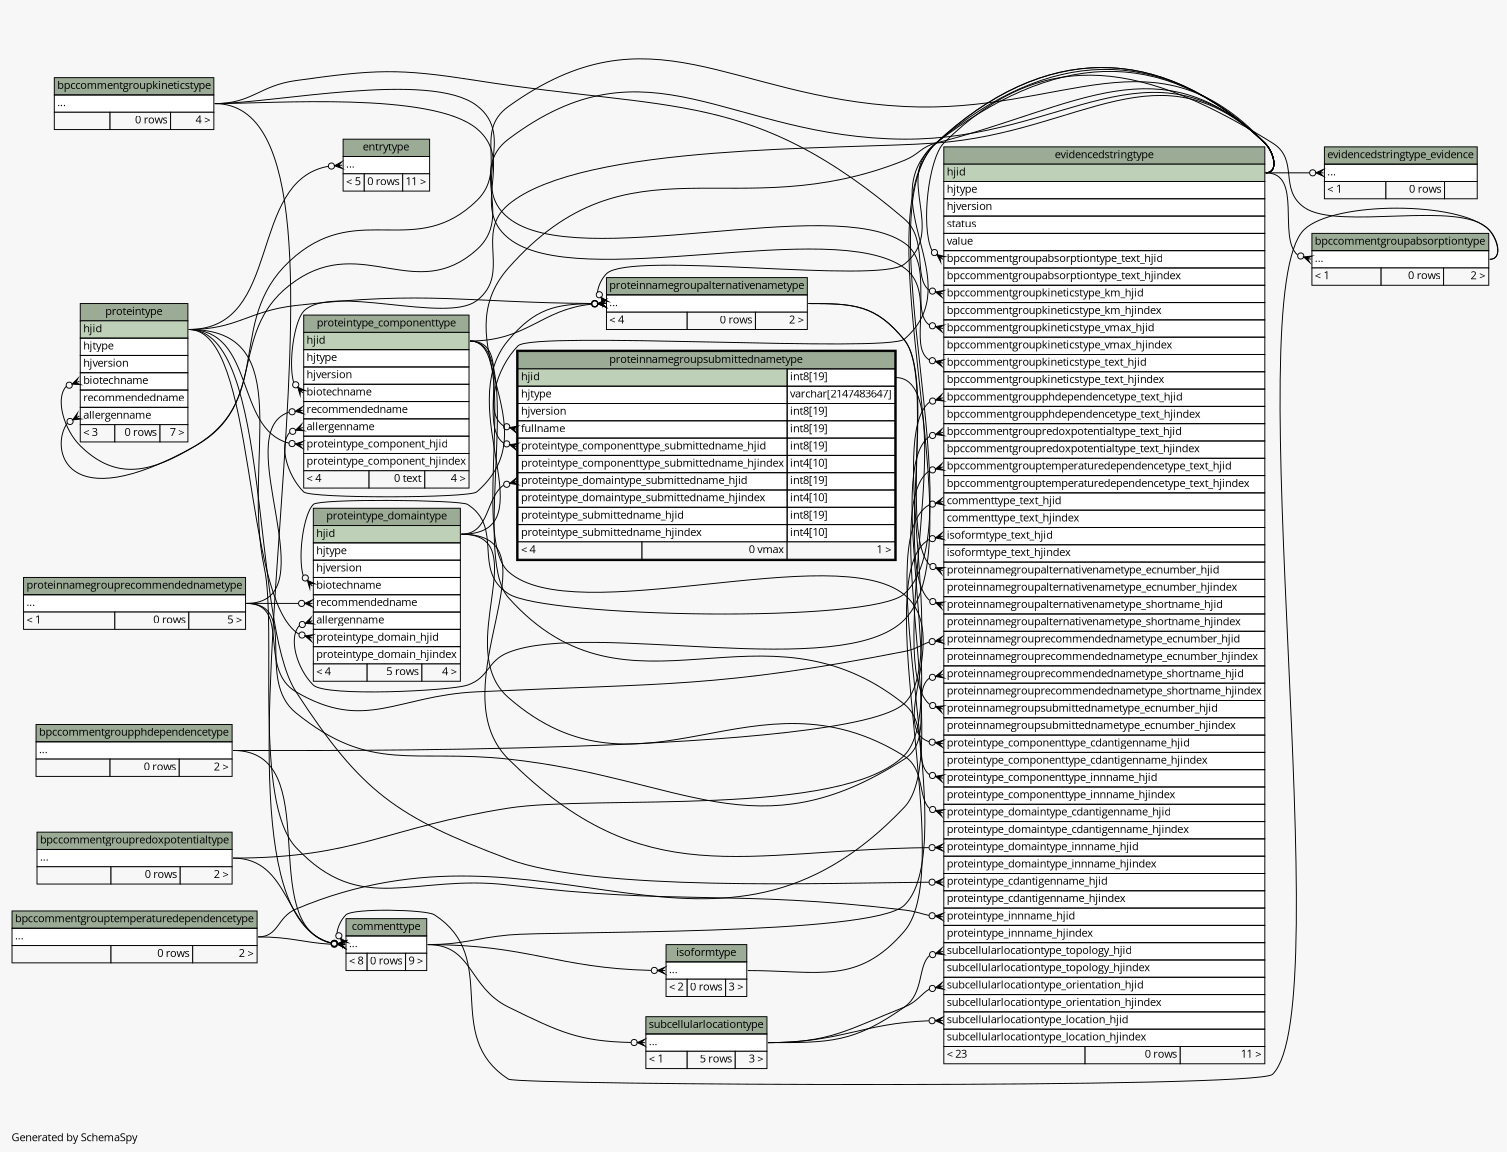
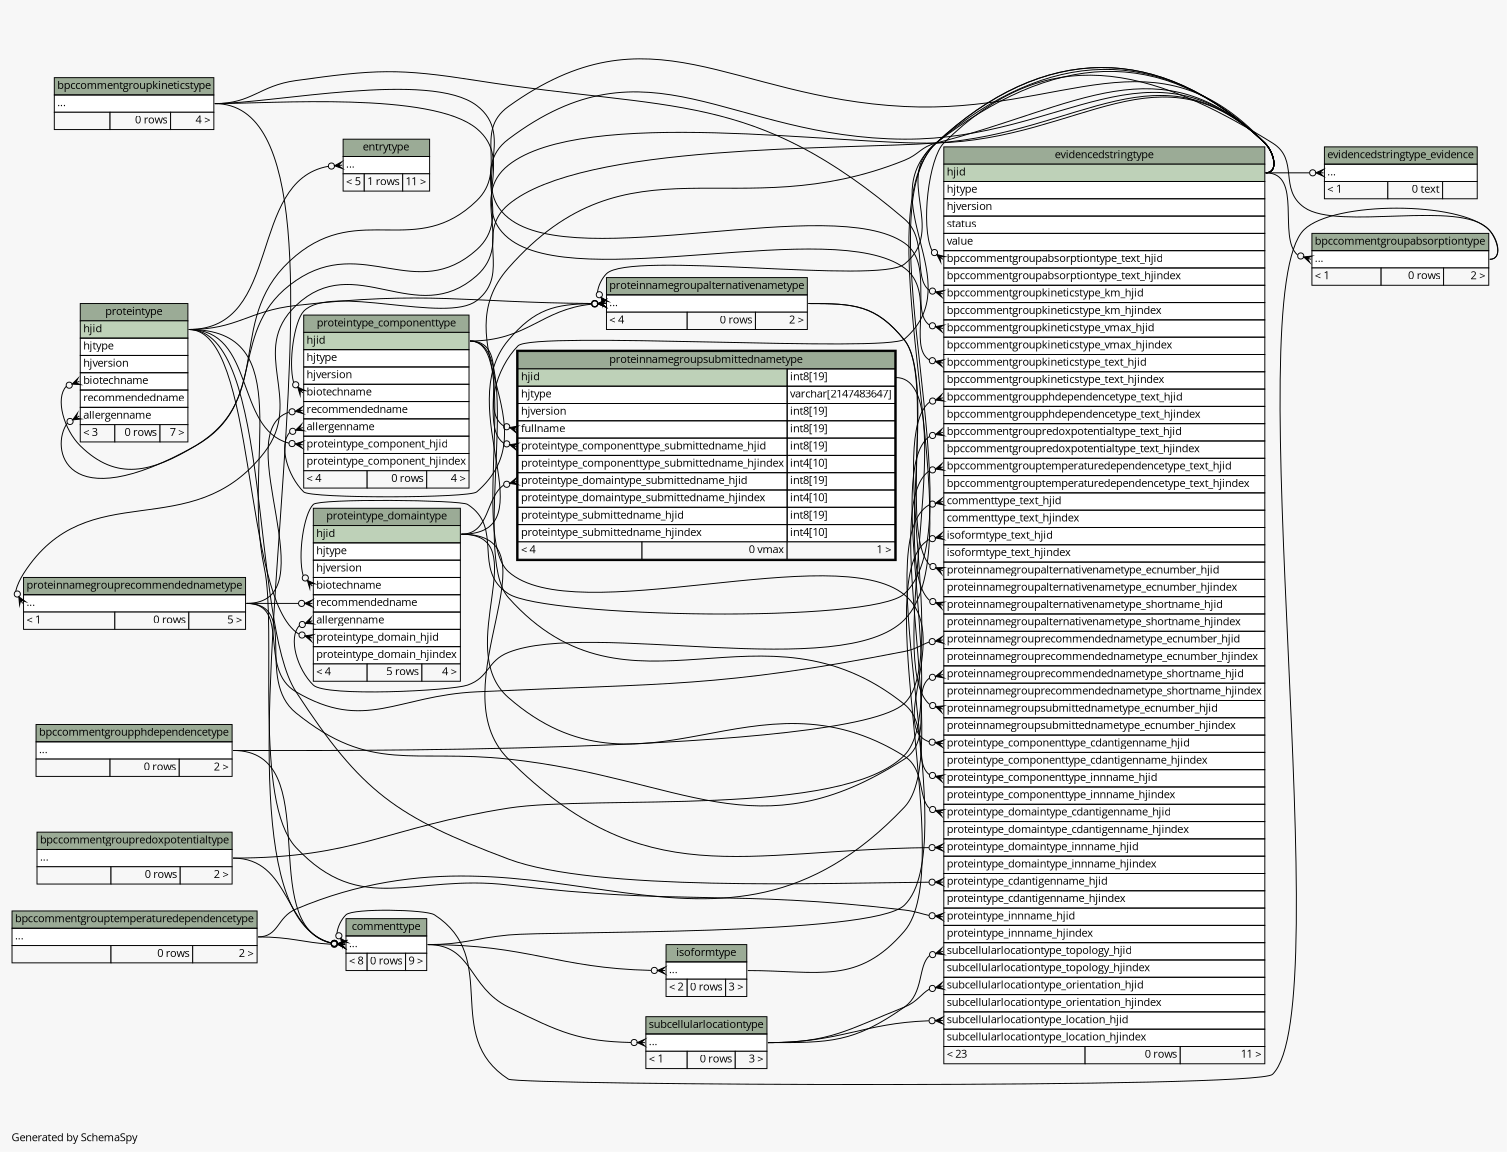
none -> (531, 154)
(383, 182) -> (383, 182)
(1425, 190) -> (1426, 190)
(408, 479) -> (408, 479)
(716, 1059) -> (716, 1059)
